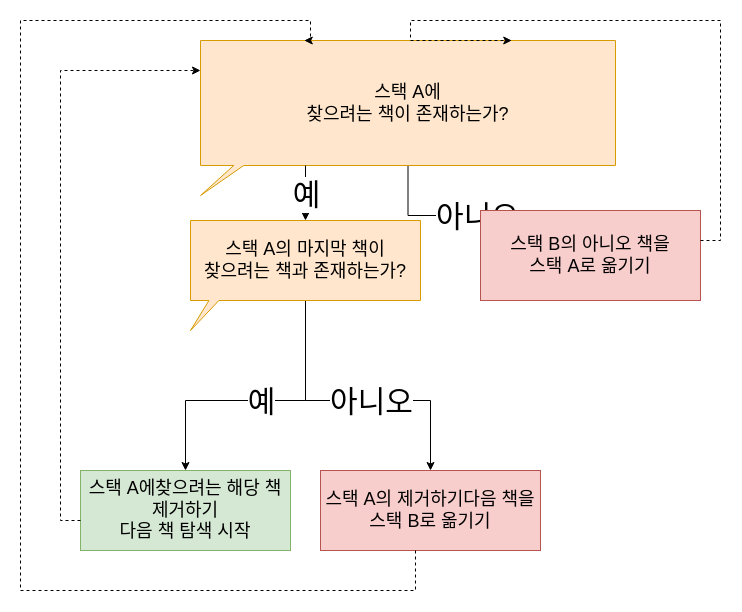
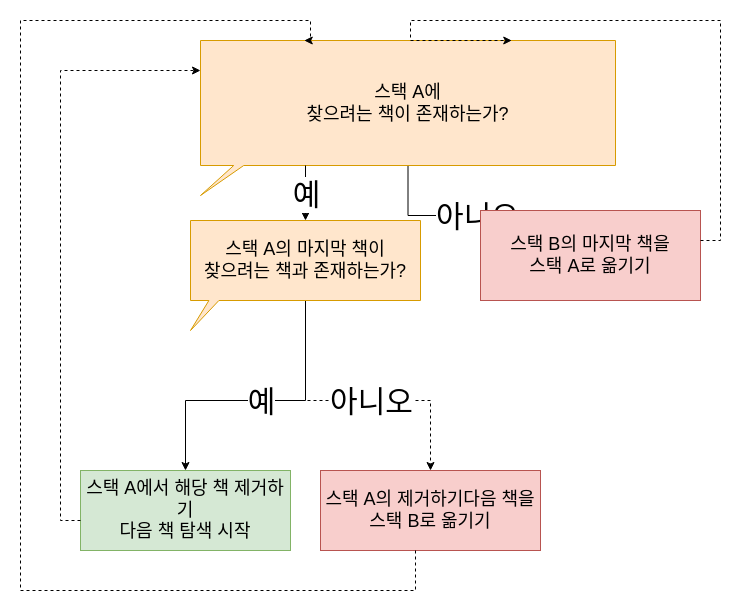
(591, 256) -> (591, 256)
(431, 423) -> (431, 423)
(186, 511) -> (186, 511)
